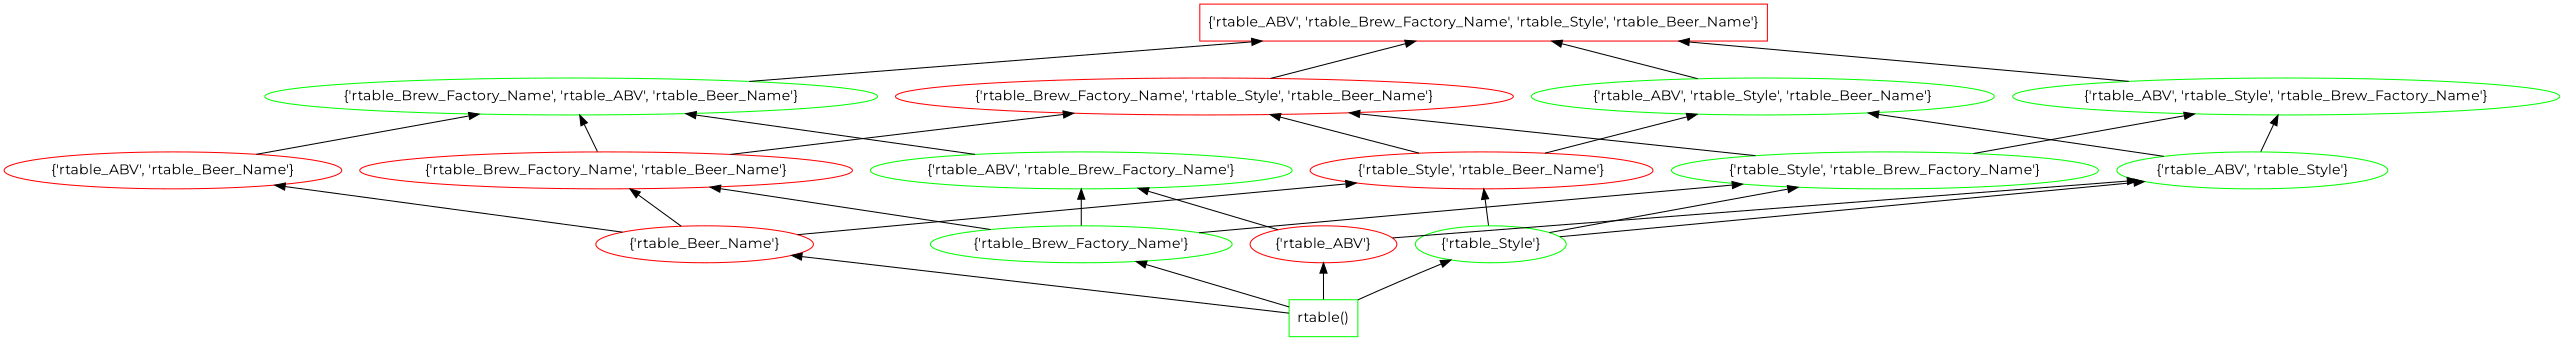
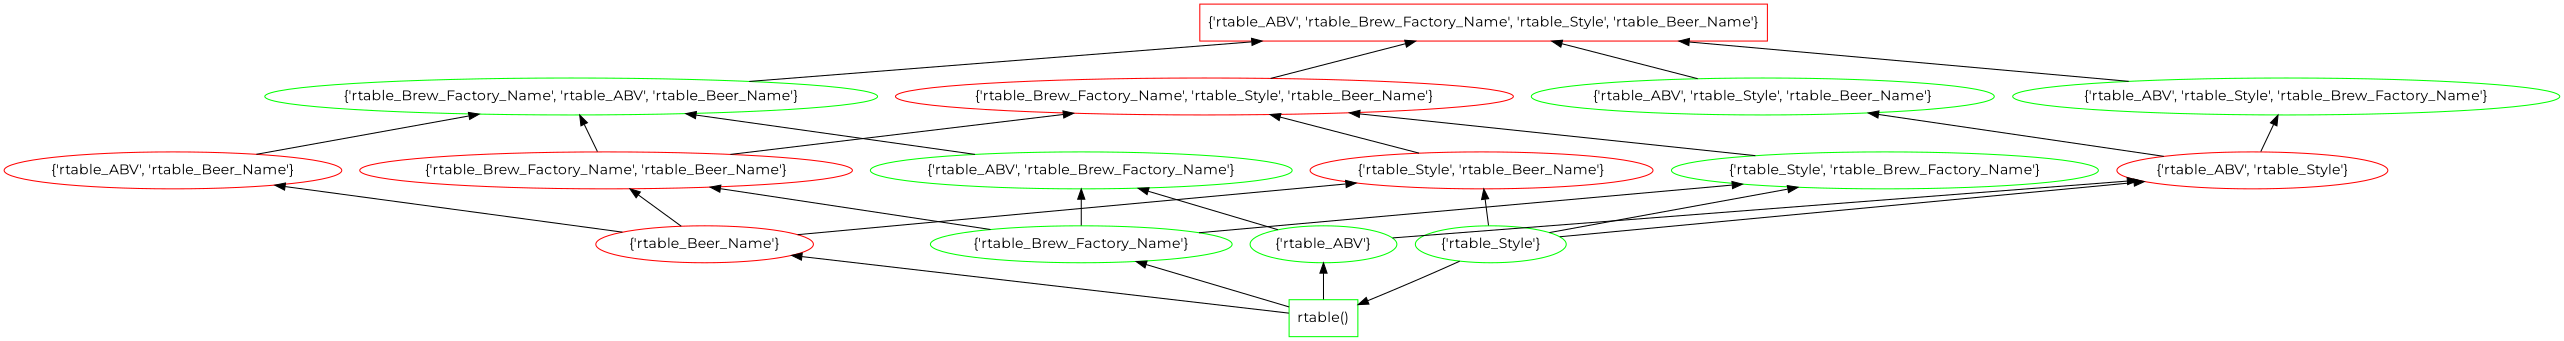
(1620, 134) -> none
(2079, 135) -> none
(2252, 170) -> (2252, 170)
(1324, 244) -> (1324, 244)
(1400, 282) -> (1414, 281)
